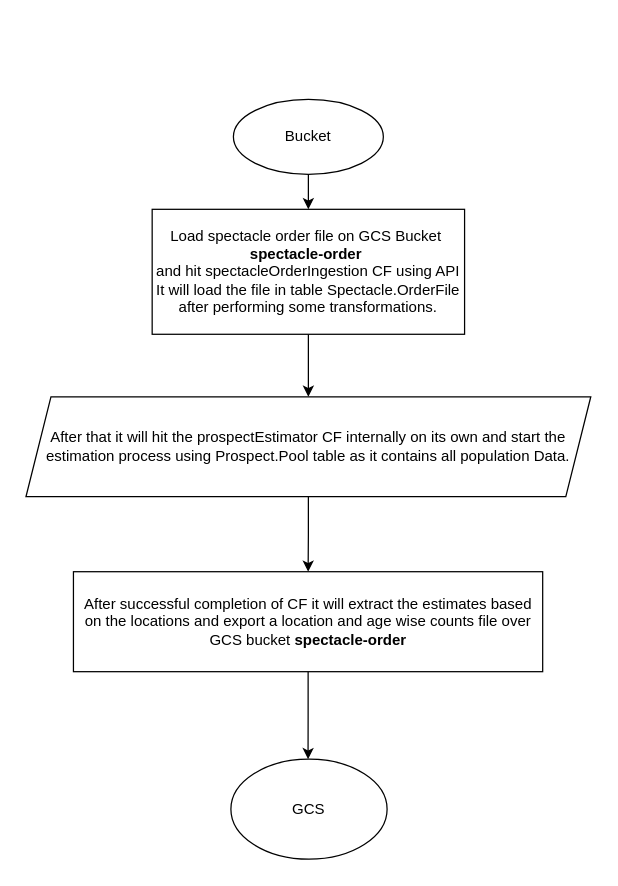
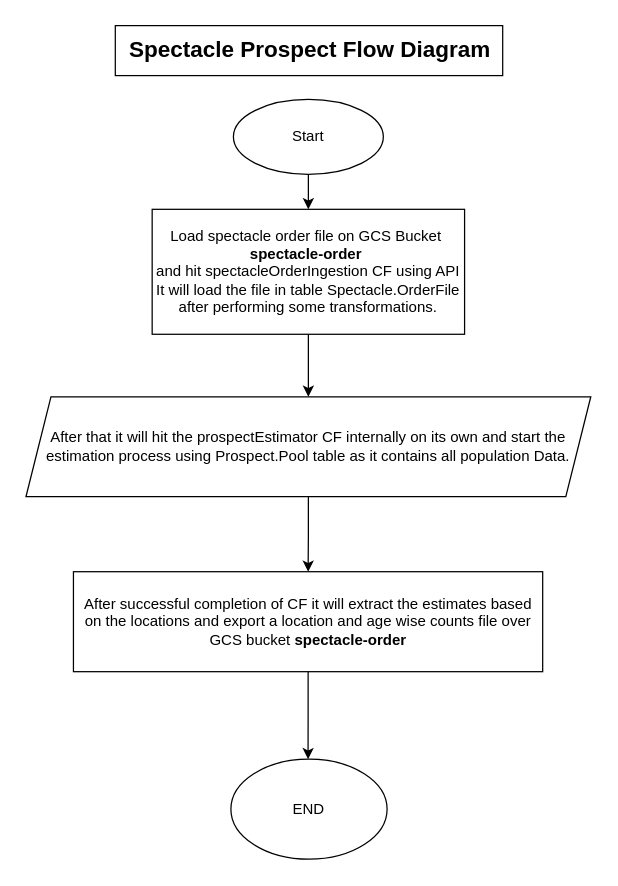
none -> (309, 51)
(308, 137) -> (308, 137)
(309, 809) -> (309, 809)
